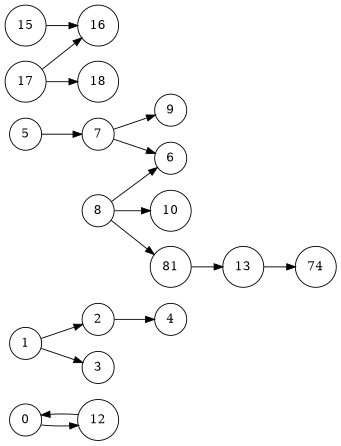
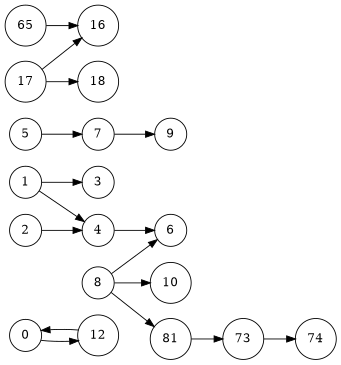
(26, 26) -> (26, 26)
(130, 145) -> (130, 230)
(243, 267) -> (243, 339)
(58, 333) -> (58, 204)
